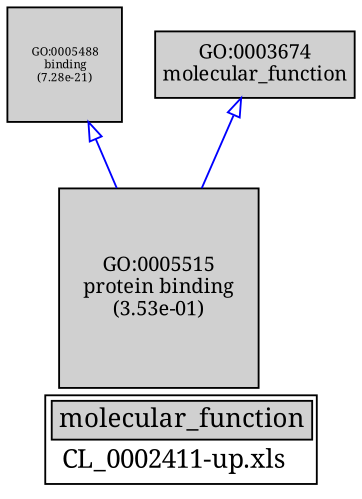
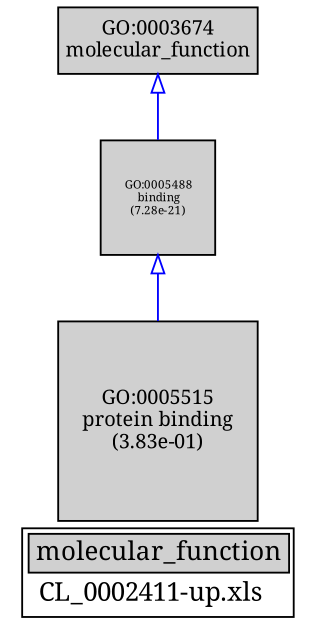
(218, 152) -> (158, 116)
(159, 309) -> (158, 442)
